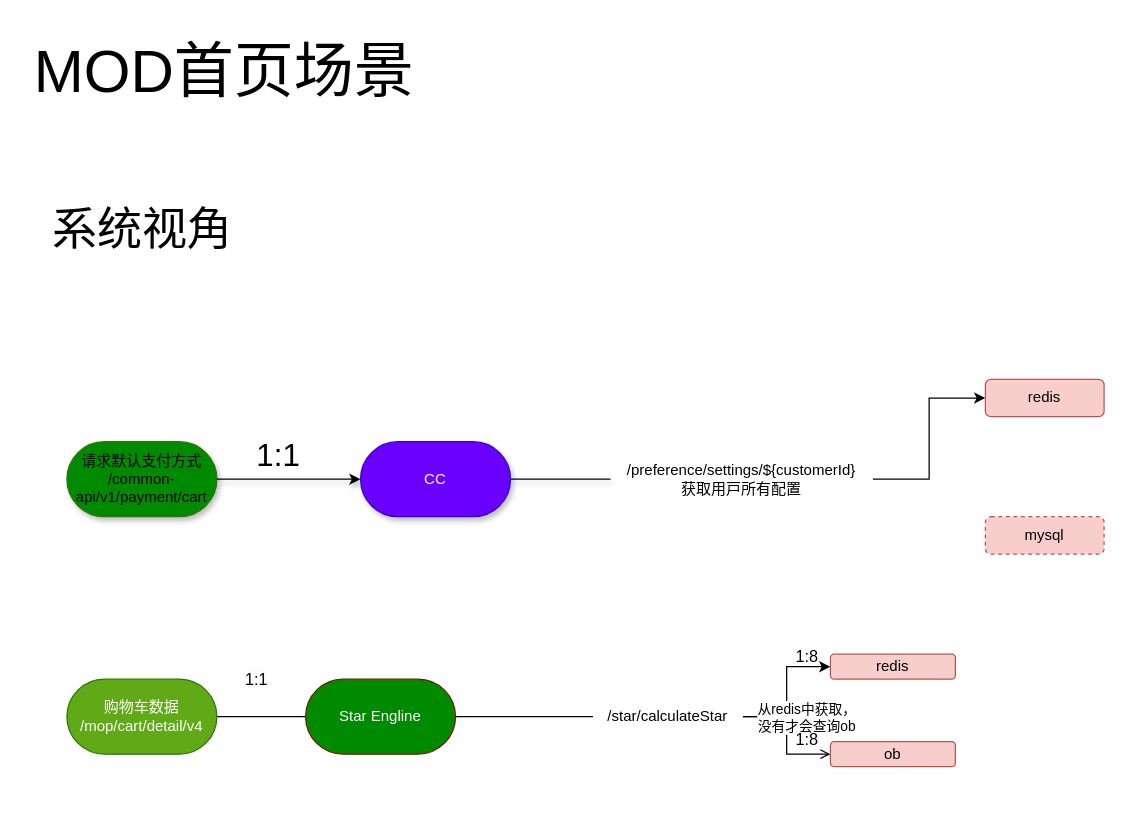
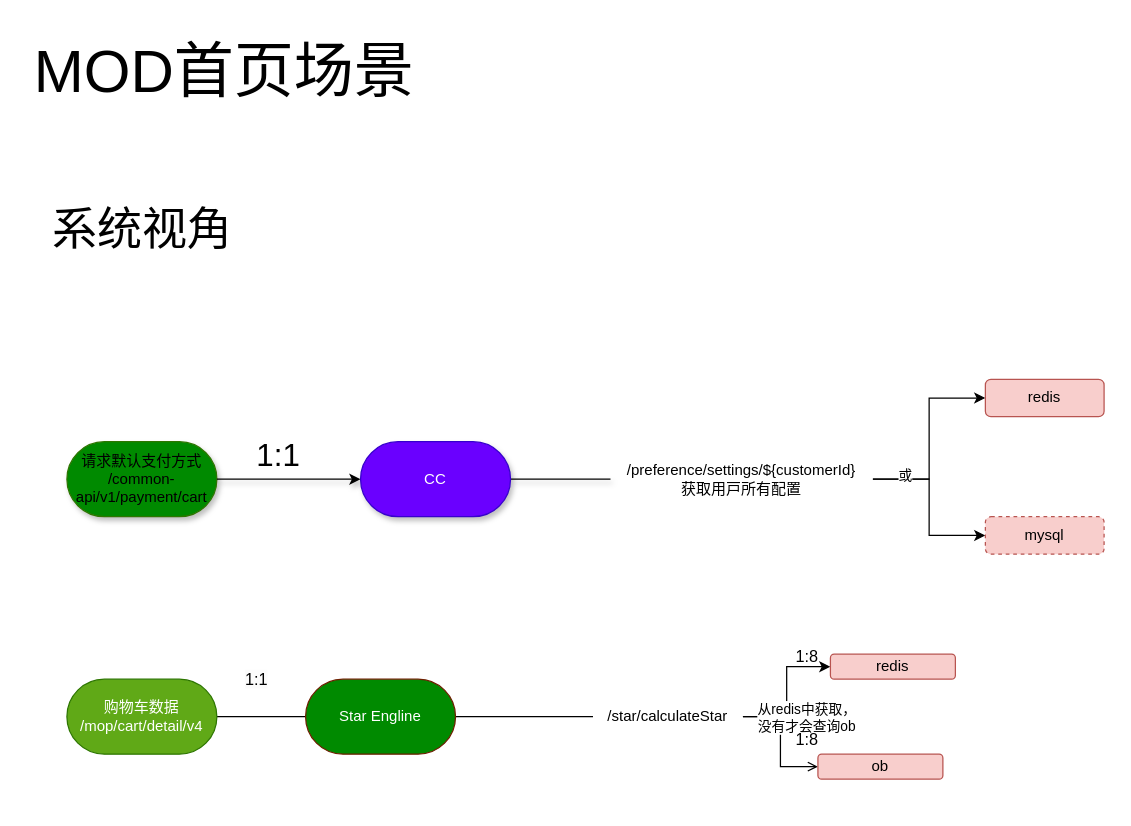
none -> (929, 533)
(893, 754) -> (881, 767)
